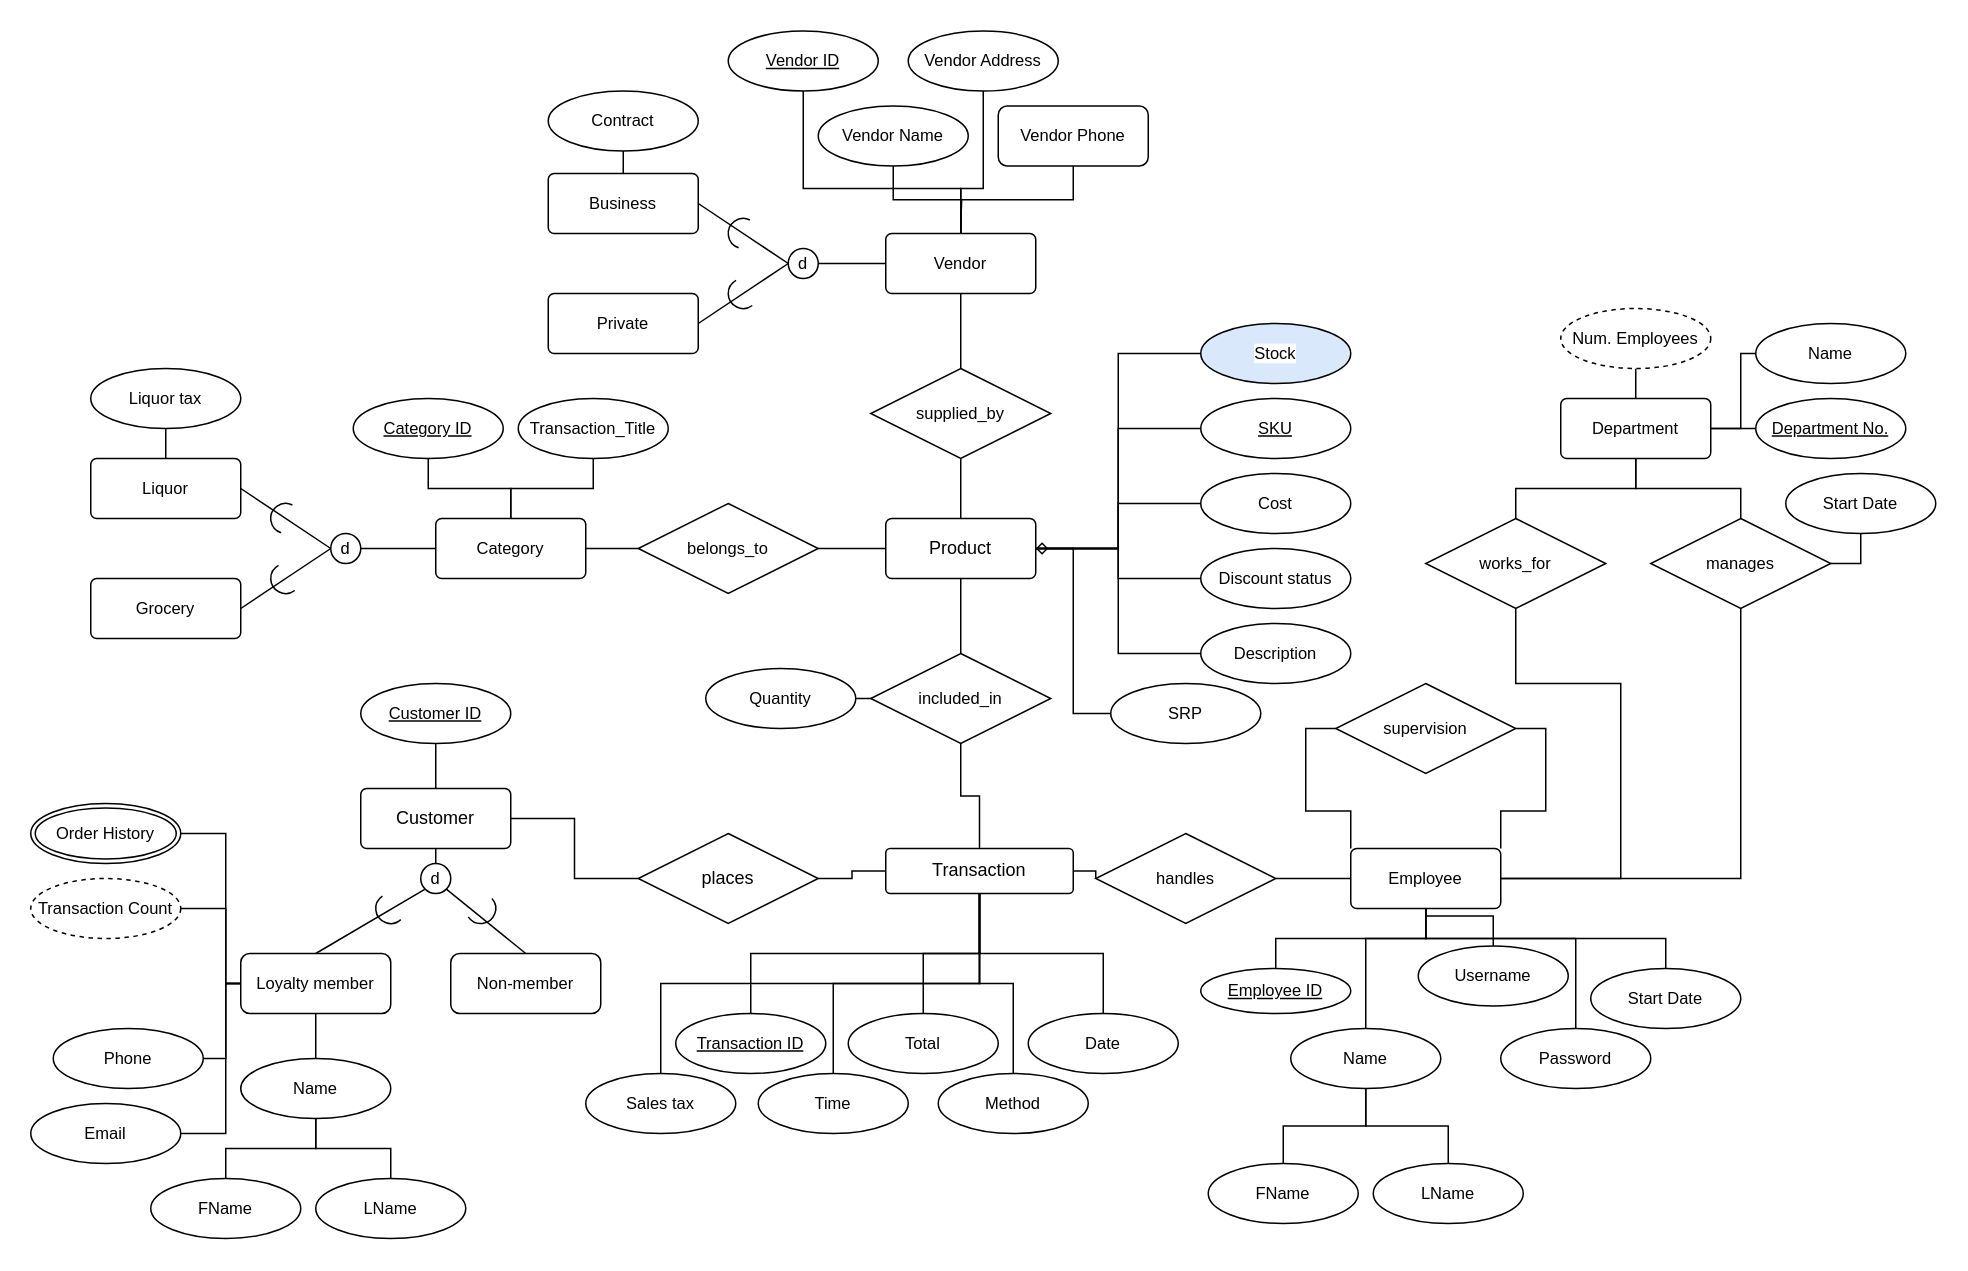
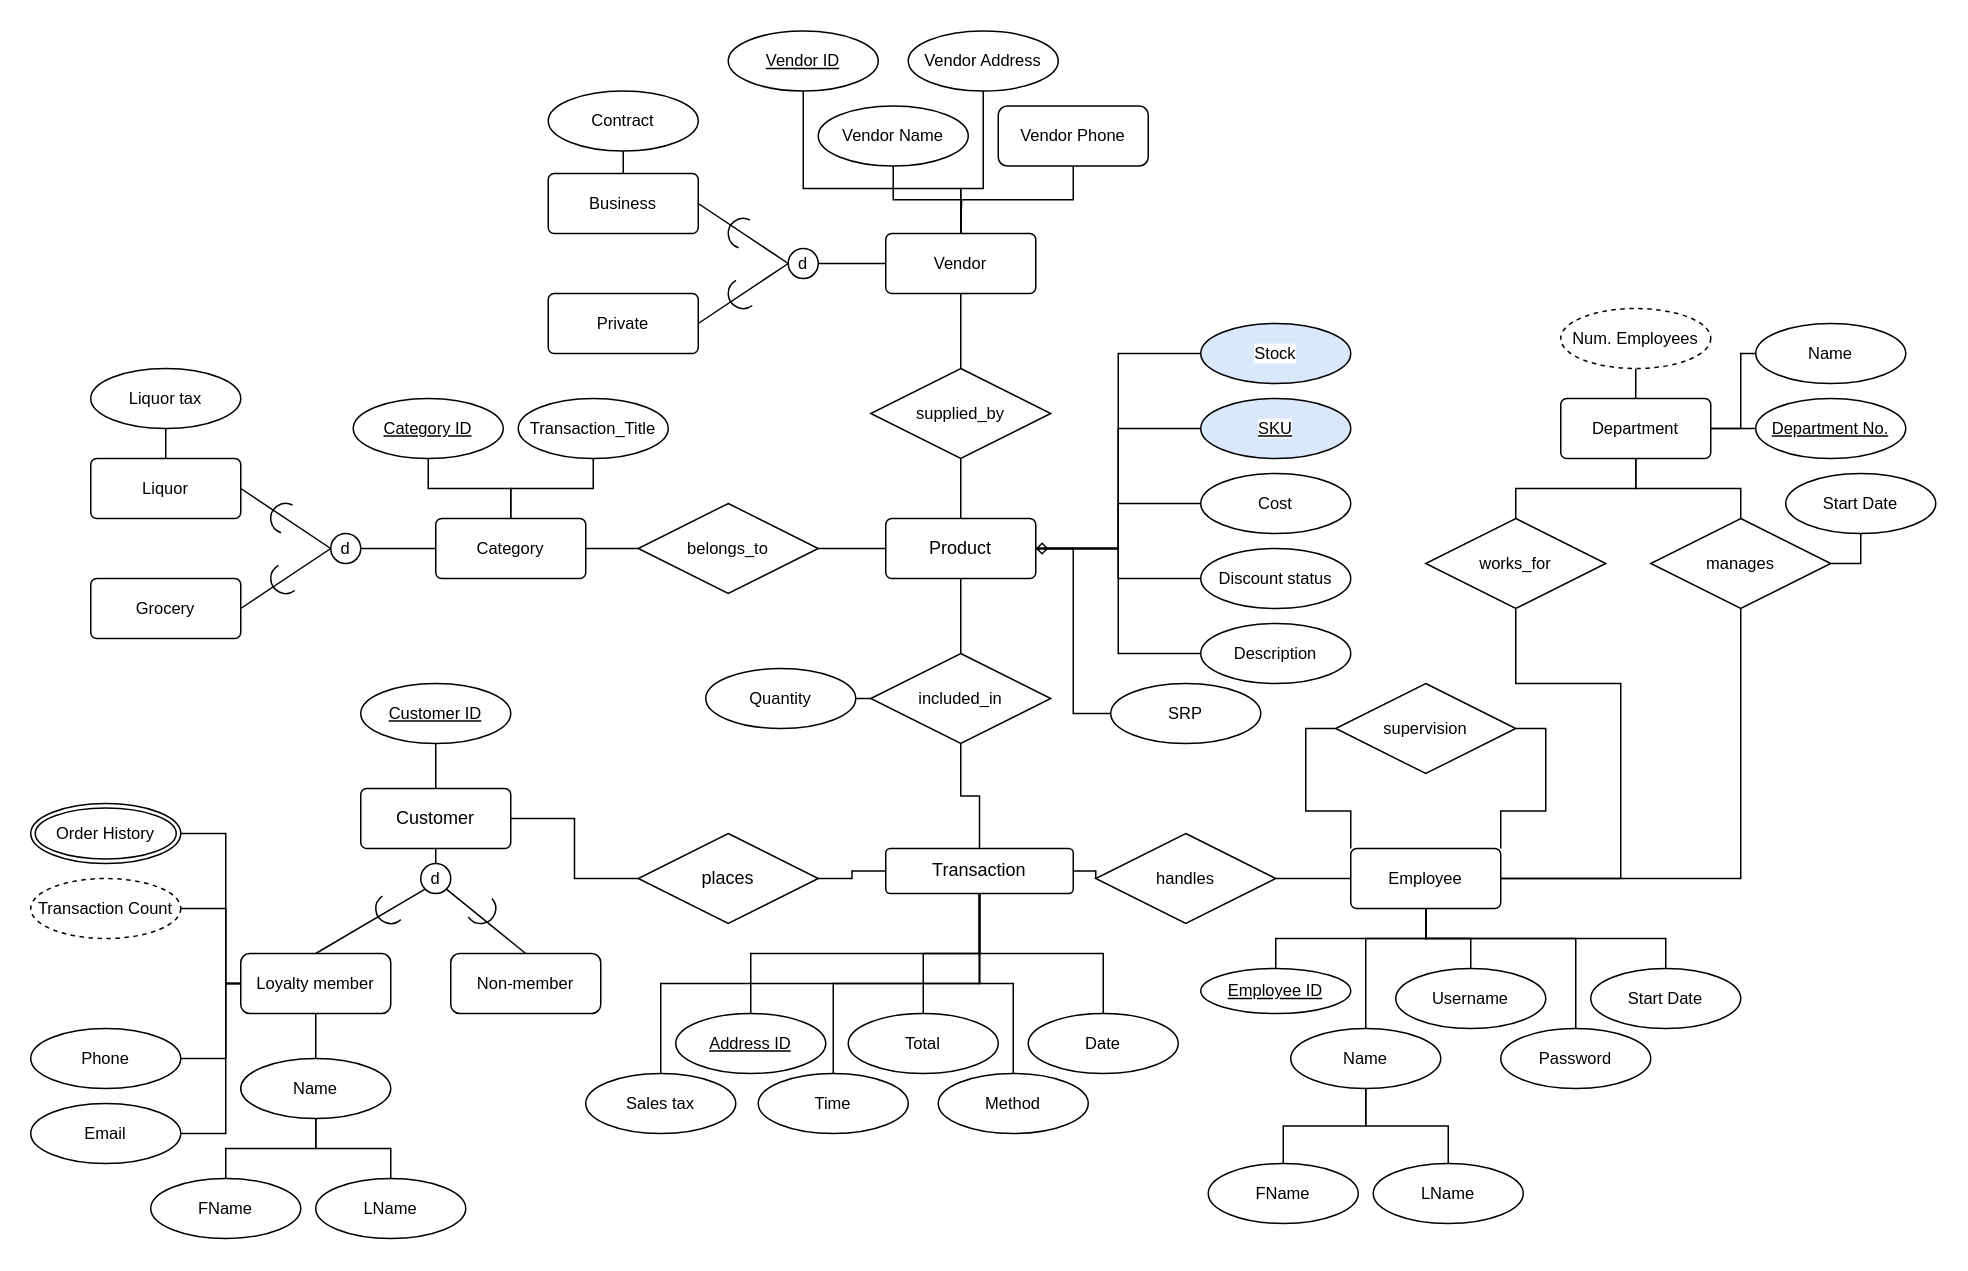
(1276, 428) -> (1276, 428)
(1493, 976) -> (1471, 998)
(751, 1043) -> (751, 1043)
(128, 1058) -> (106, 1058)
